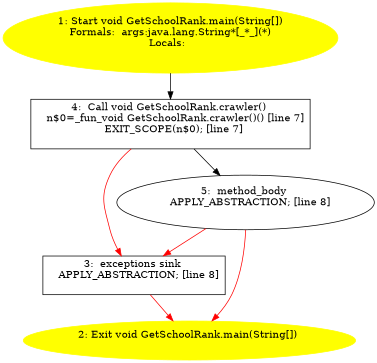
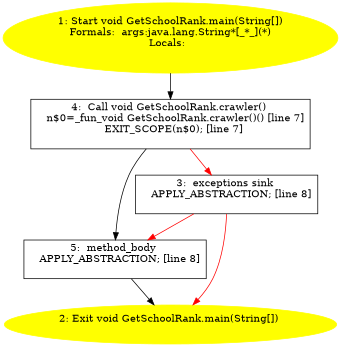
(246, 202) -> (115, 259)
(188, 240) -> (174, 225)
(239, 275) -> (140, 289)
